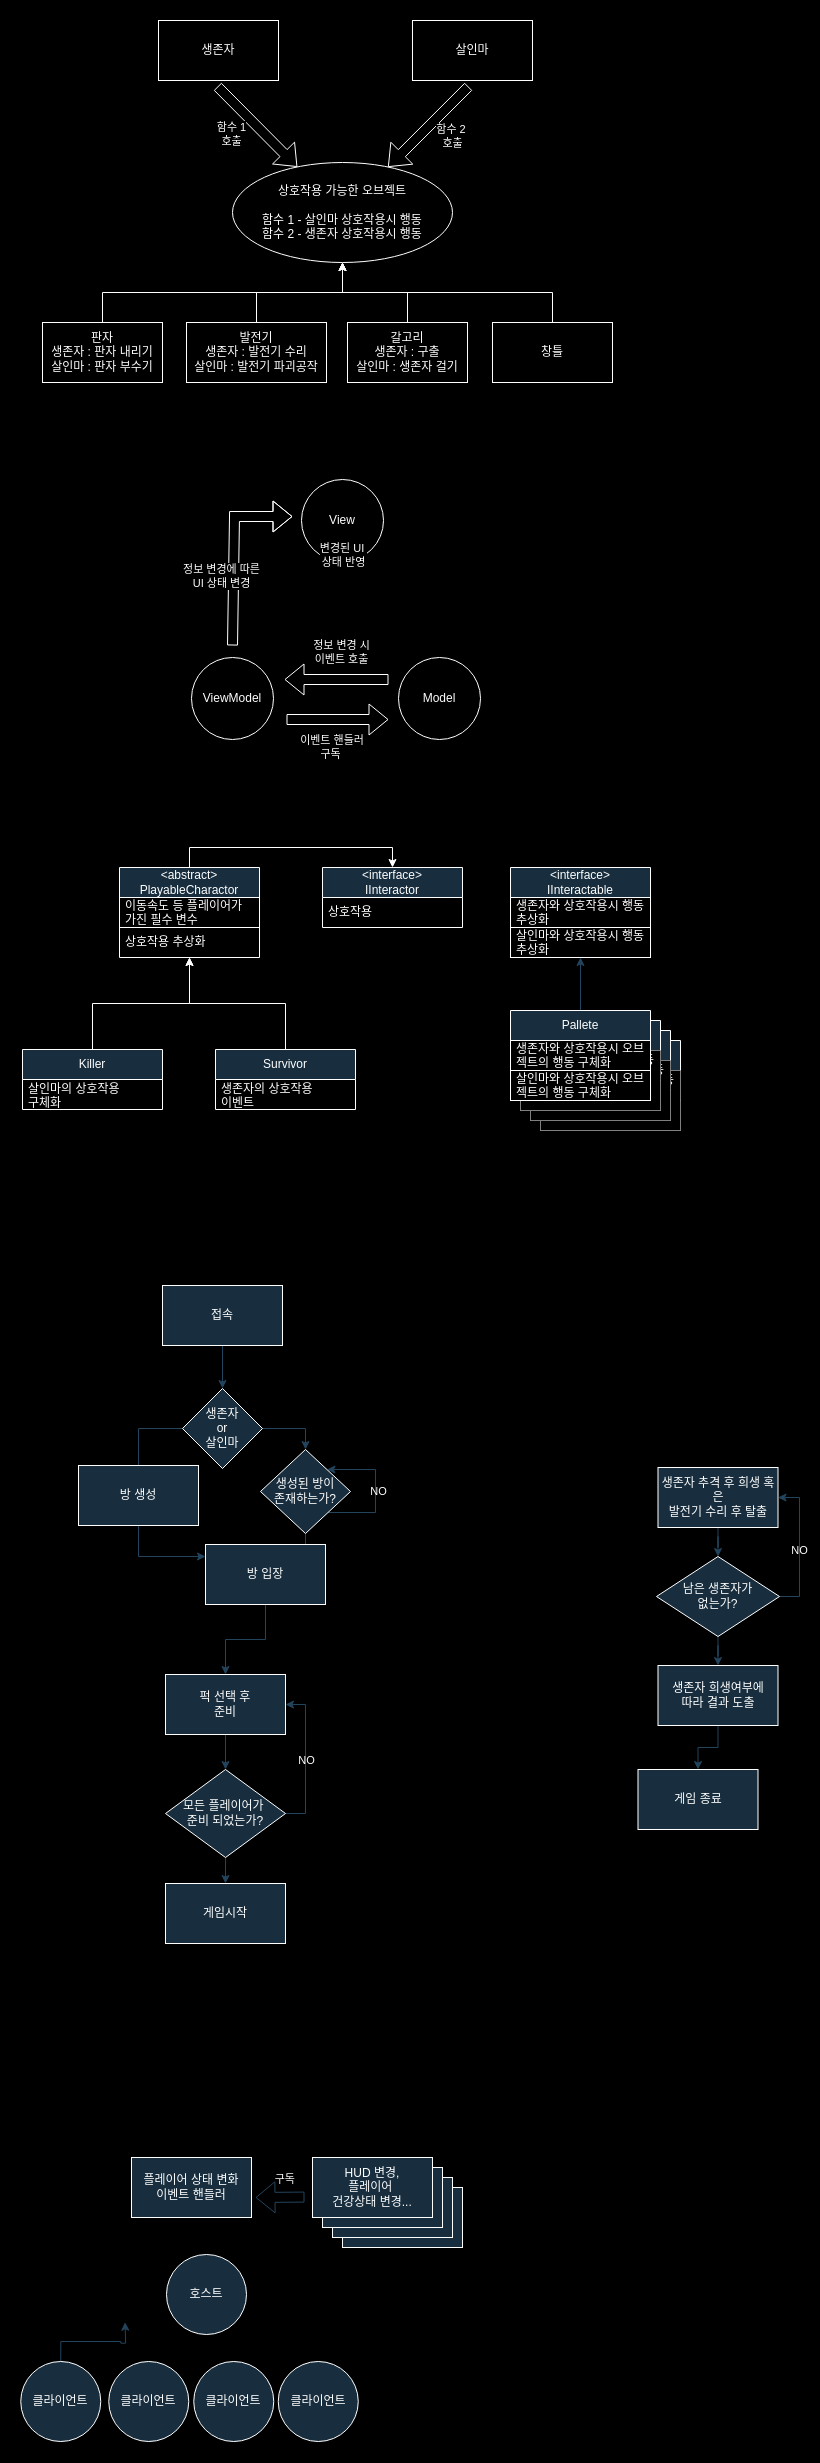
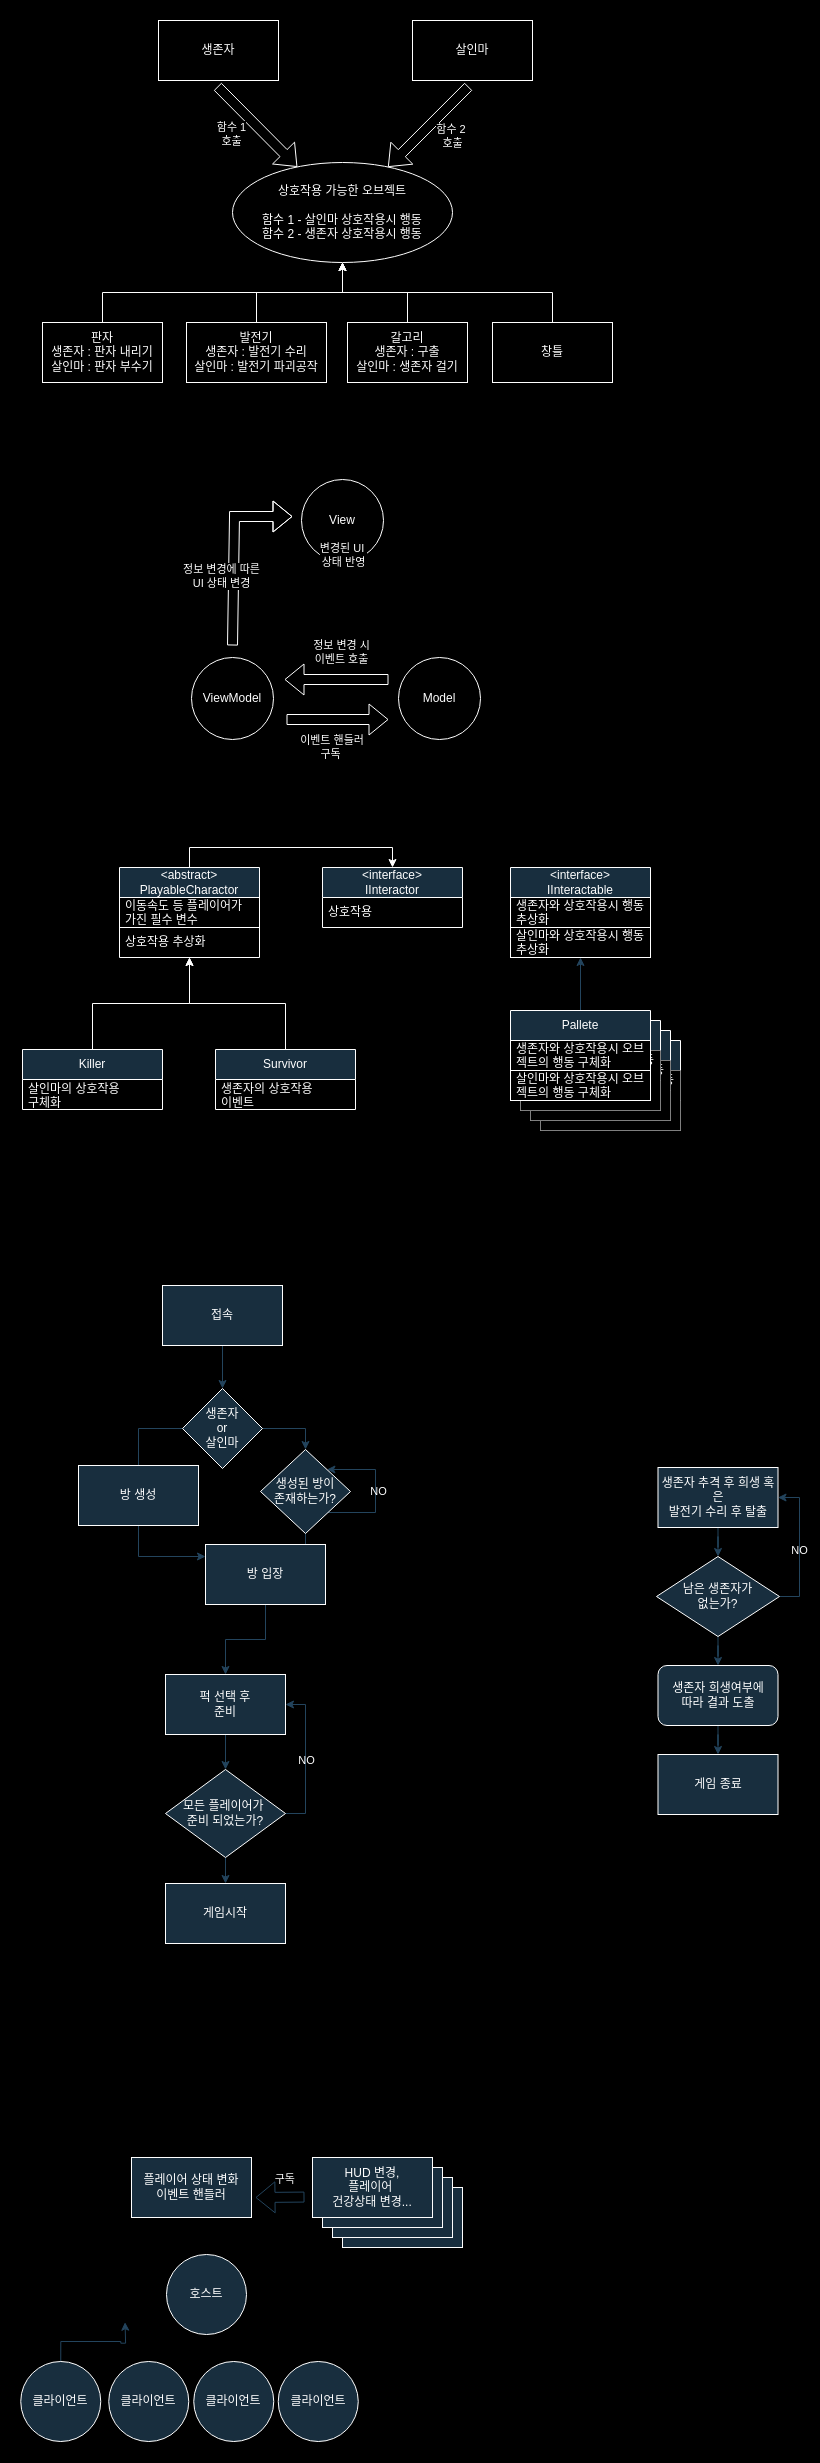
(718, 1696) -> (718, 1696)
(698, 1800) -> (718, 1785)
